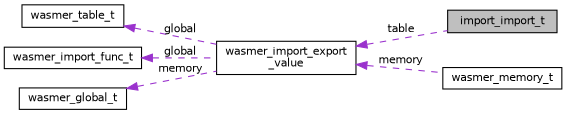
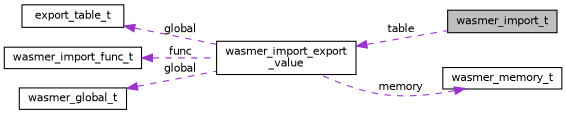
(73, 16) -> (73, 16)
(502, 21) -> (502, 21)
(179, 52) -> (179, 52)
(179, 69) -> (179, 69)
(405, 69) -> (385, 95)
